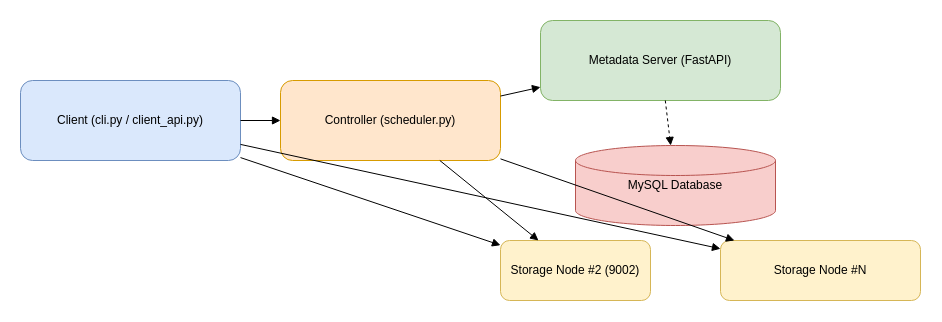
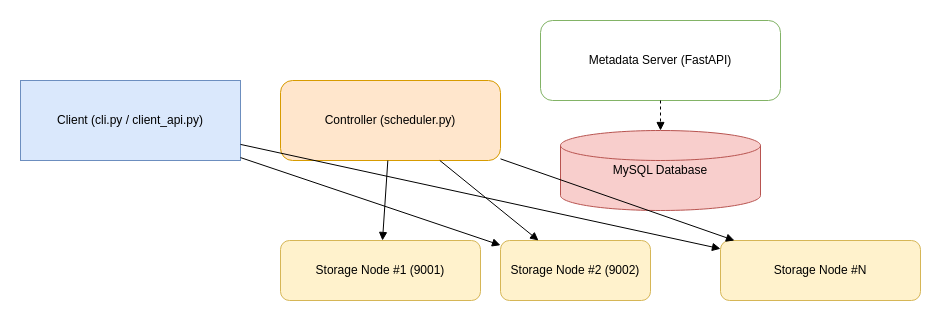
(661, 61) -> (661, 61)
(517, 92) -> none
(131, 121) -> (131, 121)
(256, 121) -> none
(676, 186) -> (661, 171)
none -> (385, 196)
none -> (381, 271)
